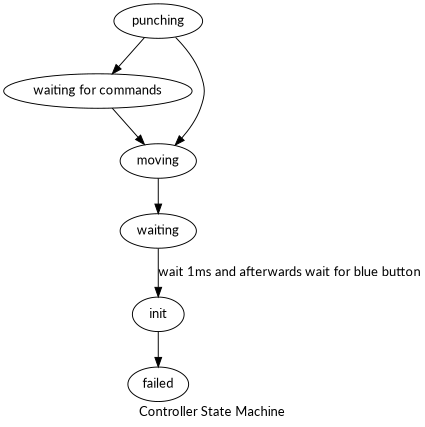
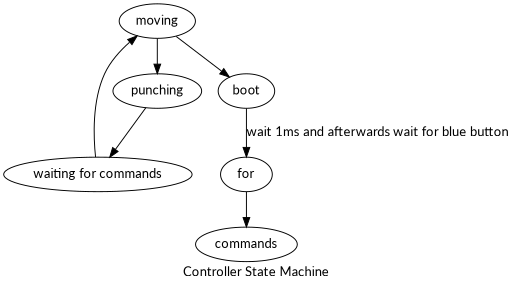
(204, 86) -> (157, 51)
(158, 231) -> (246, 91)
(158, 314) -> (246, 174)
(158, 384) -> (246, 244)
